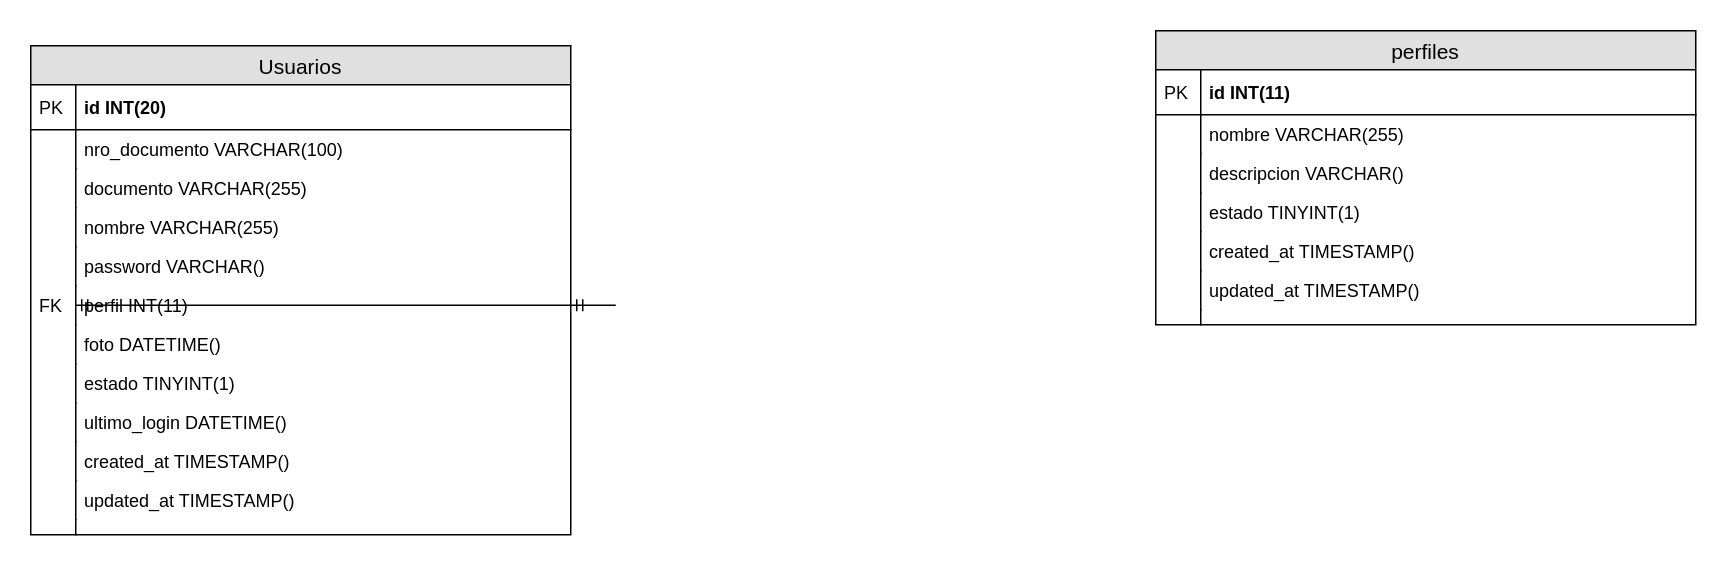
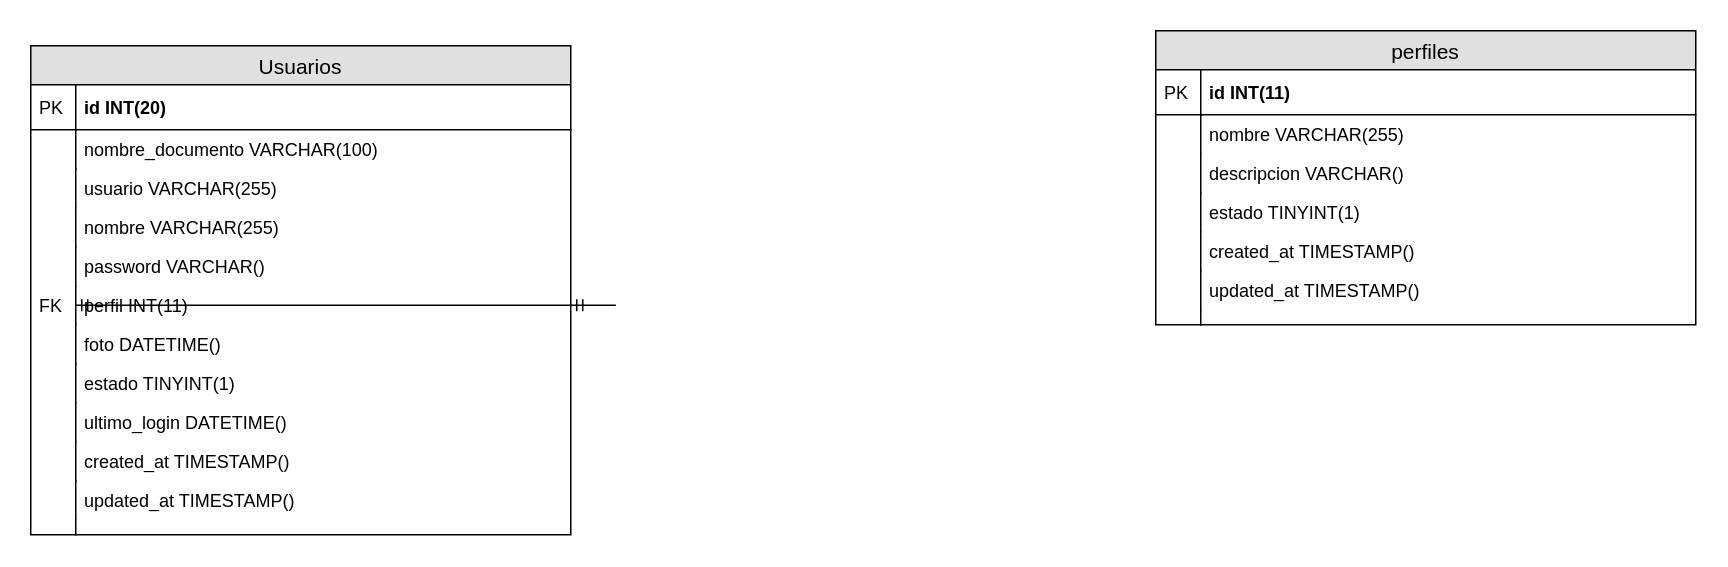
(215, 150) -> (230, 150)
(193, 189) -> (180, 189)
